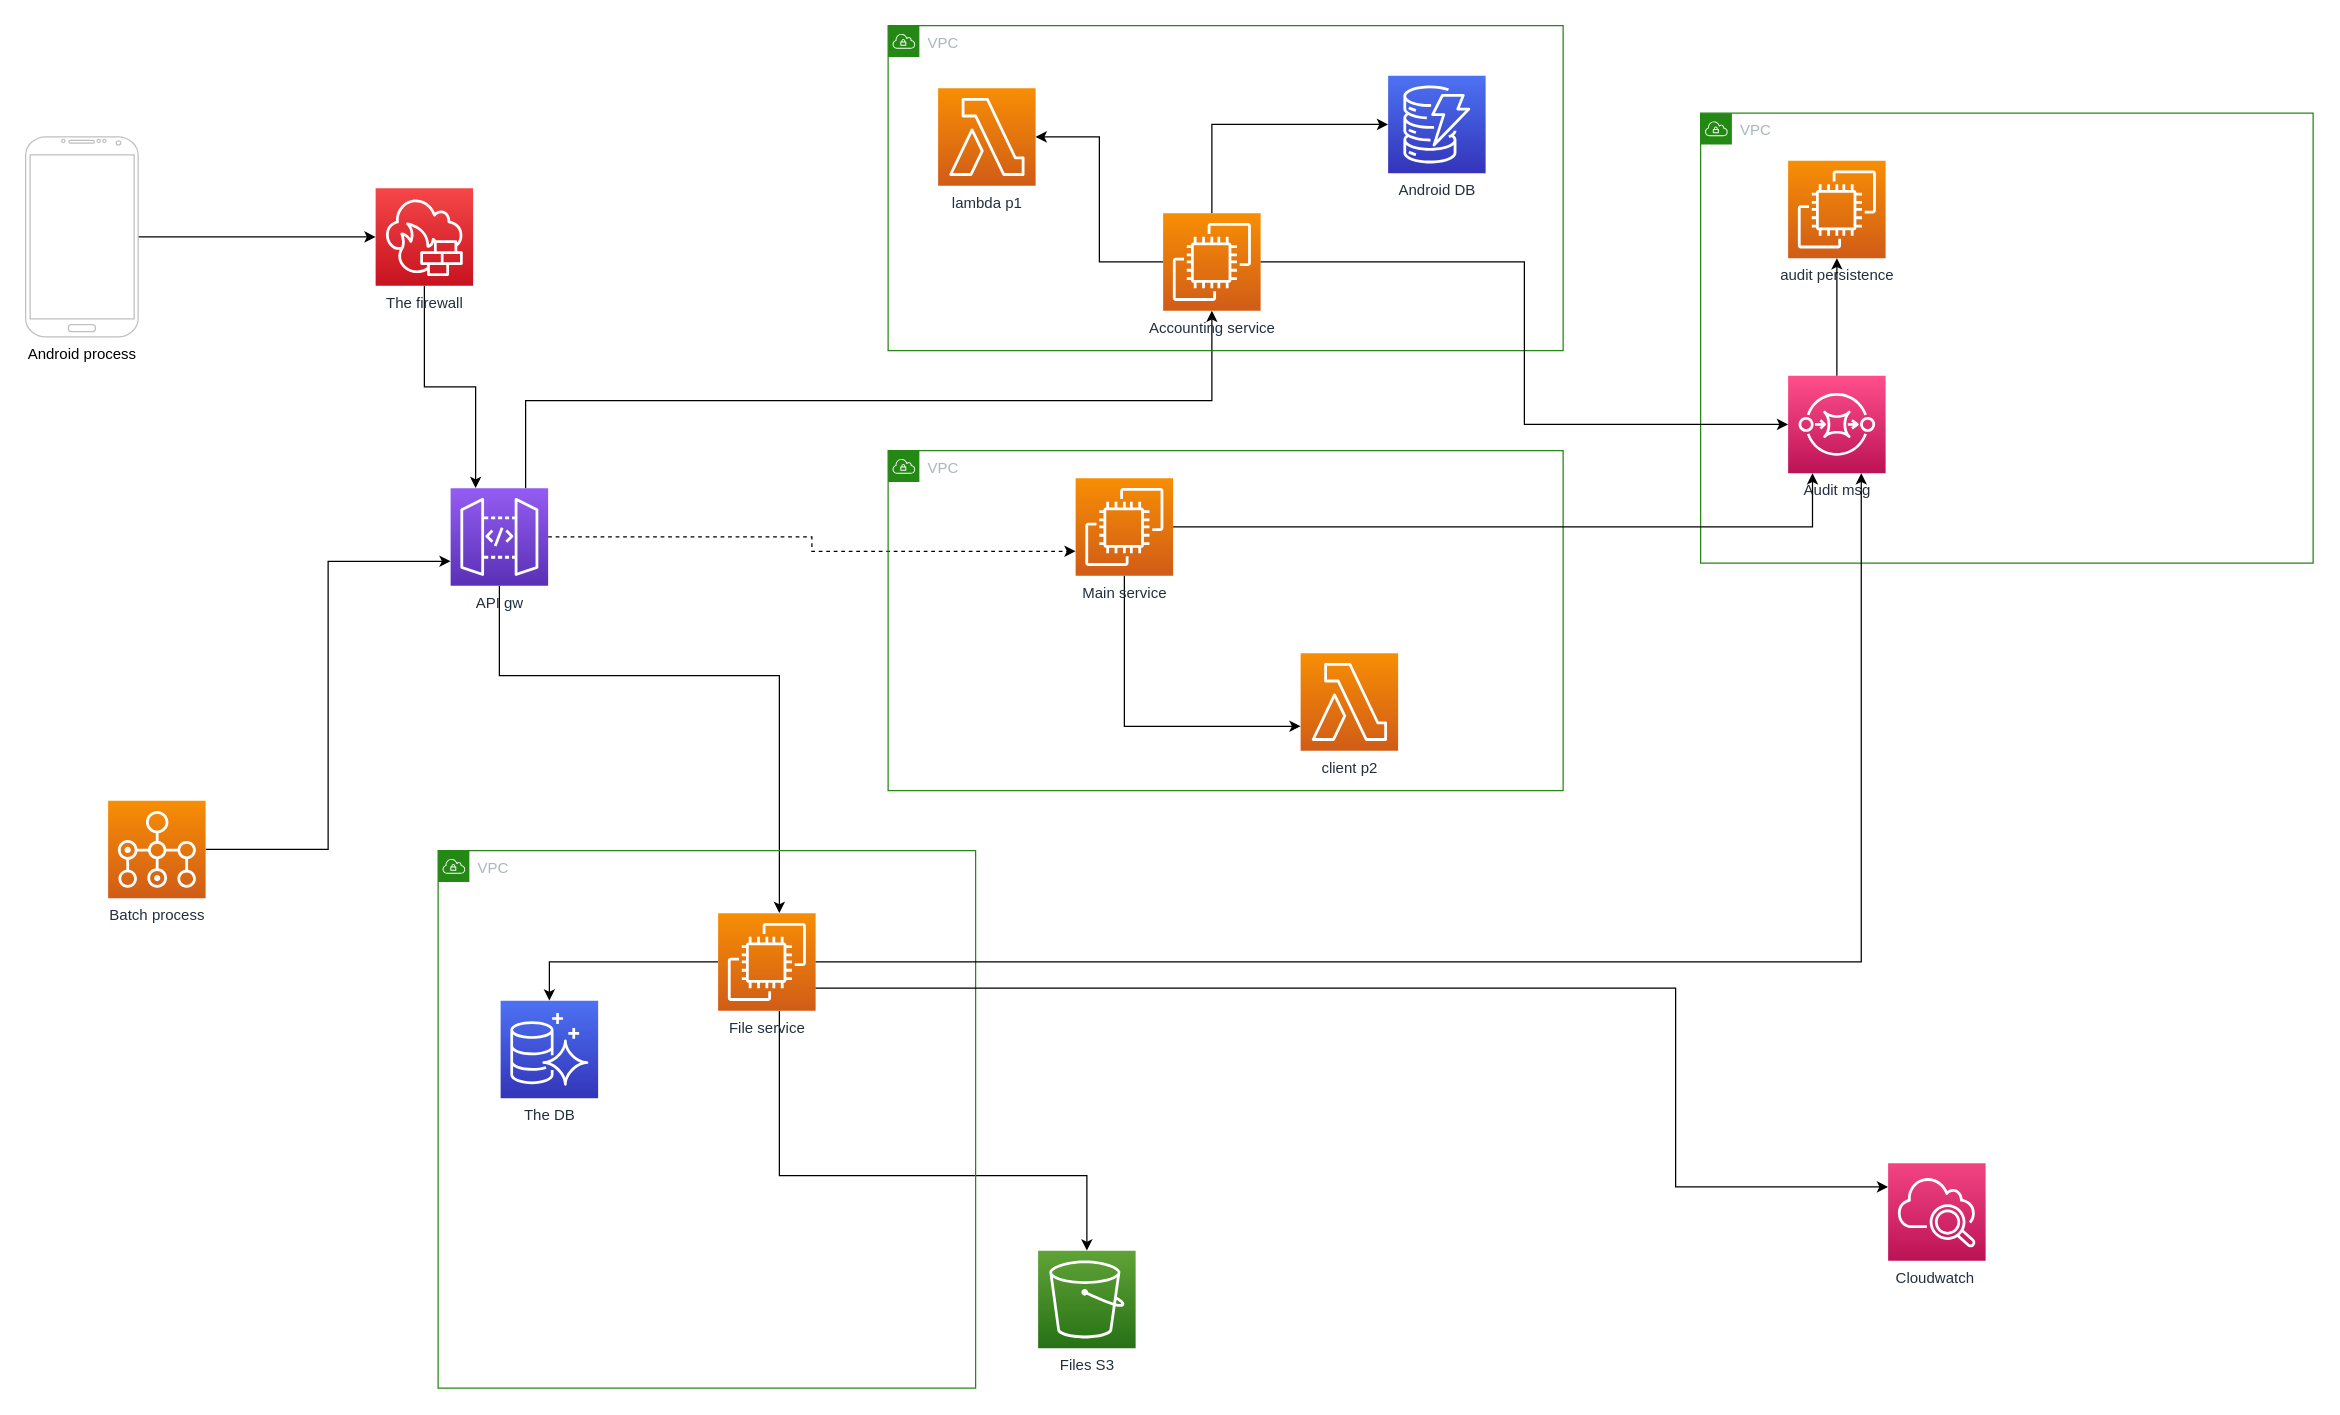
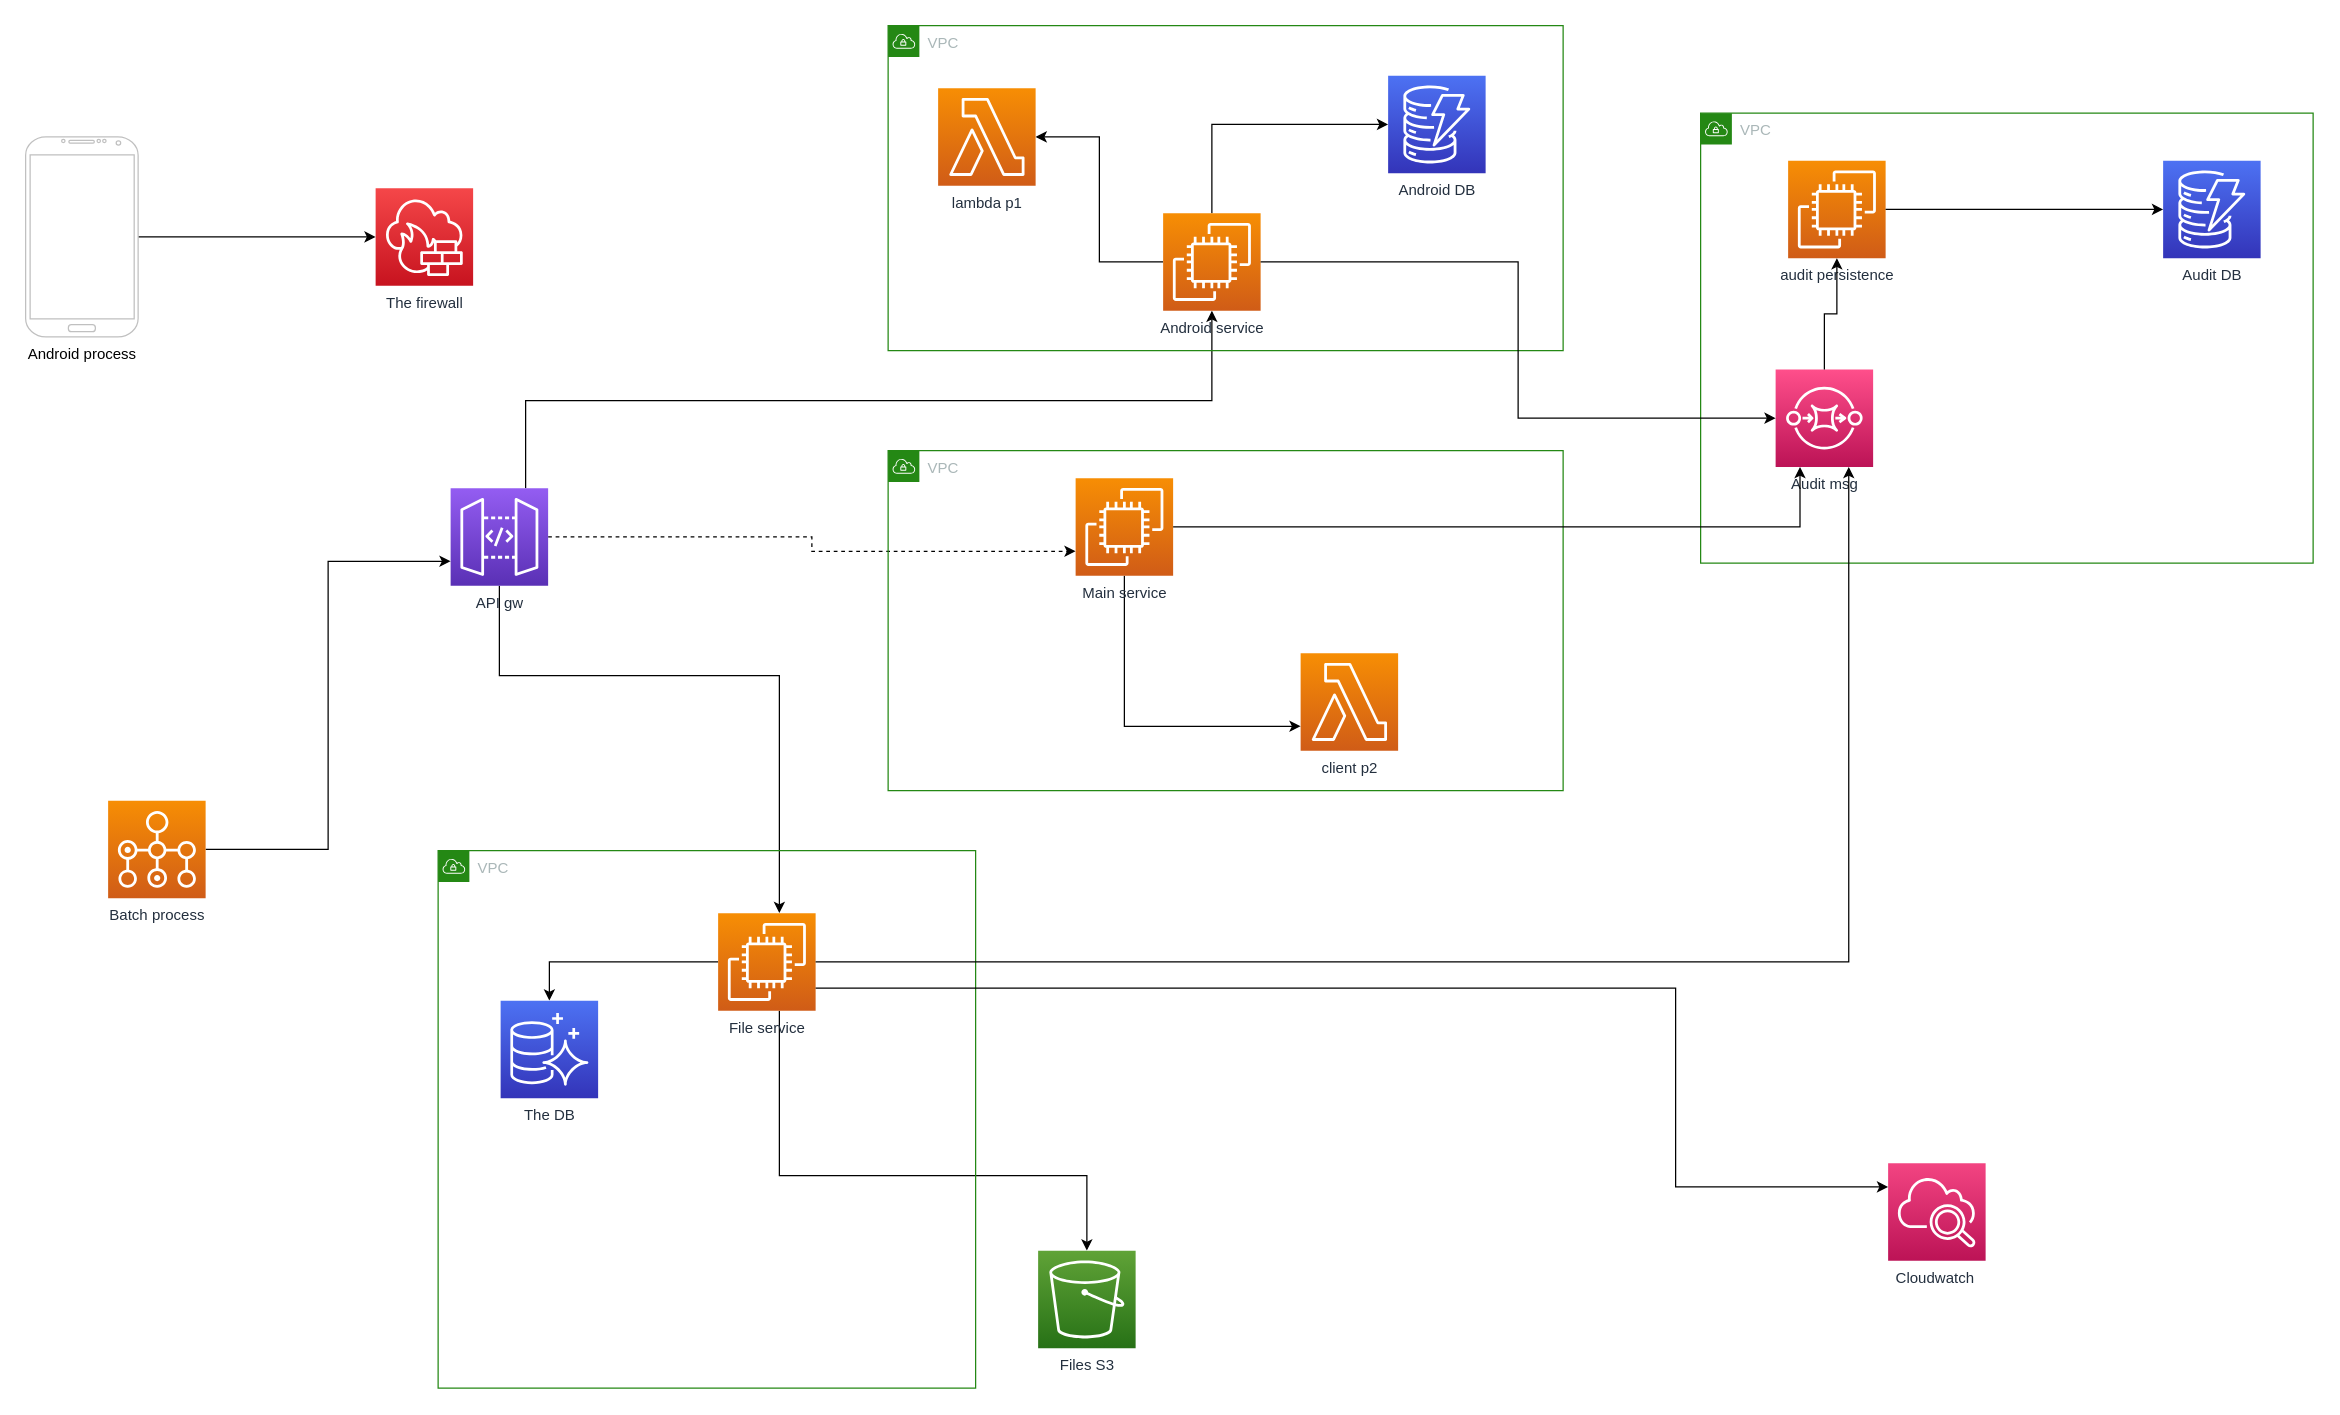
none -> (2020, 209)
none -> (2212, 209)
(1213, 328) -> (1213, 328)
(445, 387) -> none
(1837, 424) -> (1824, 418)
